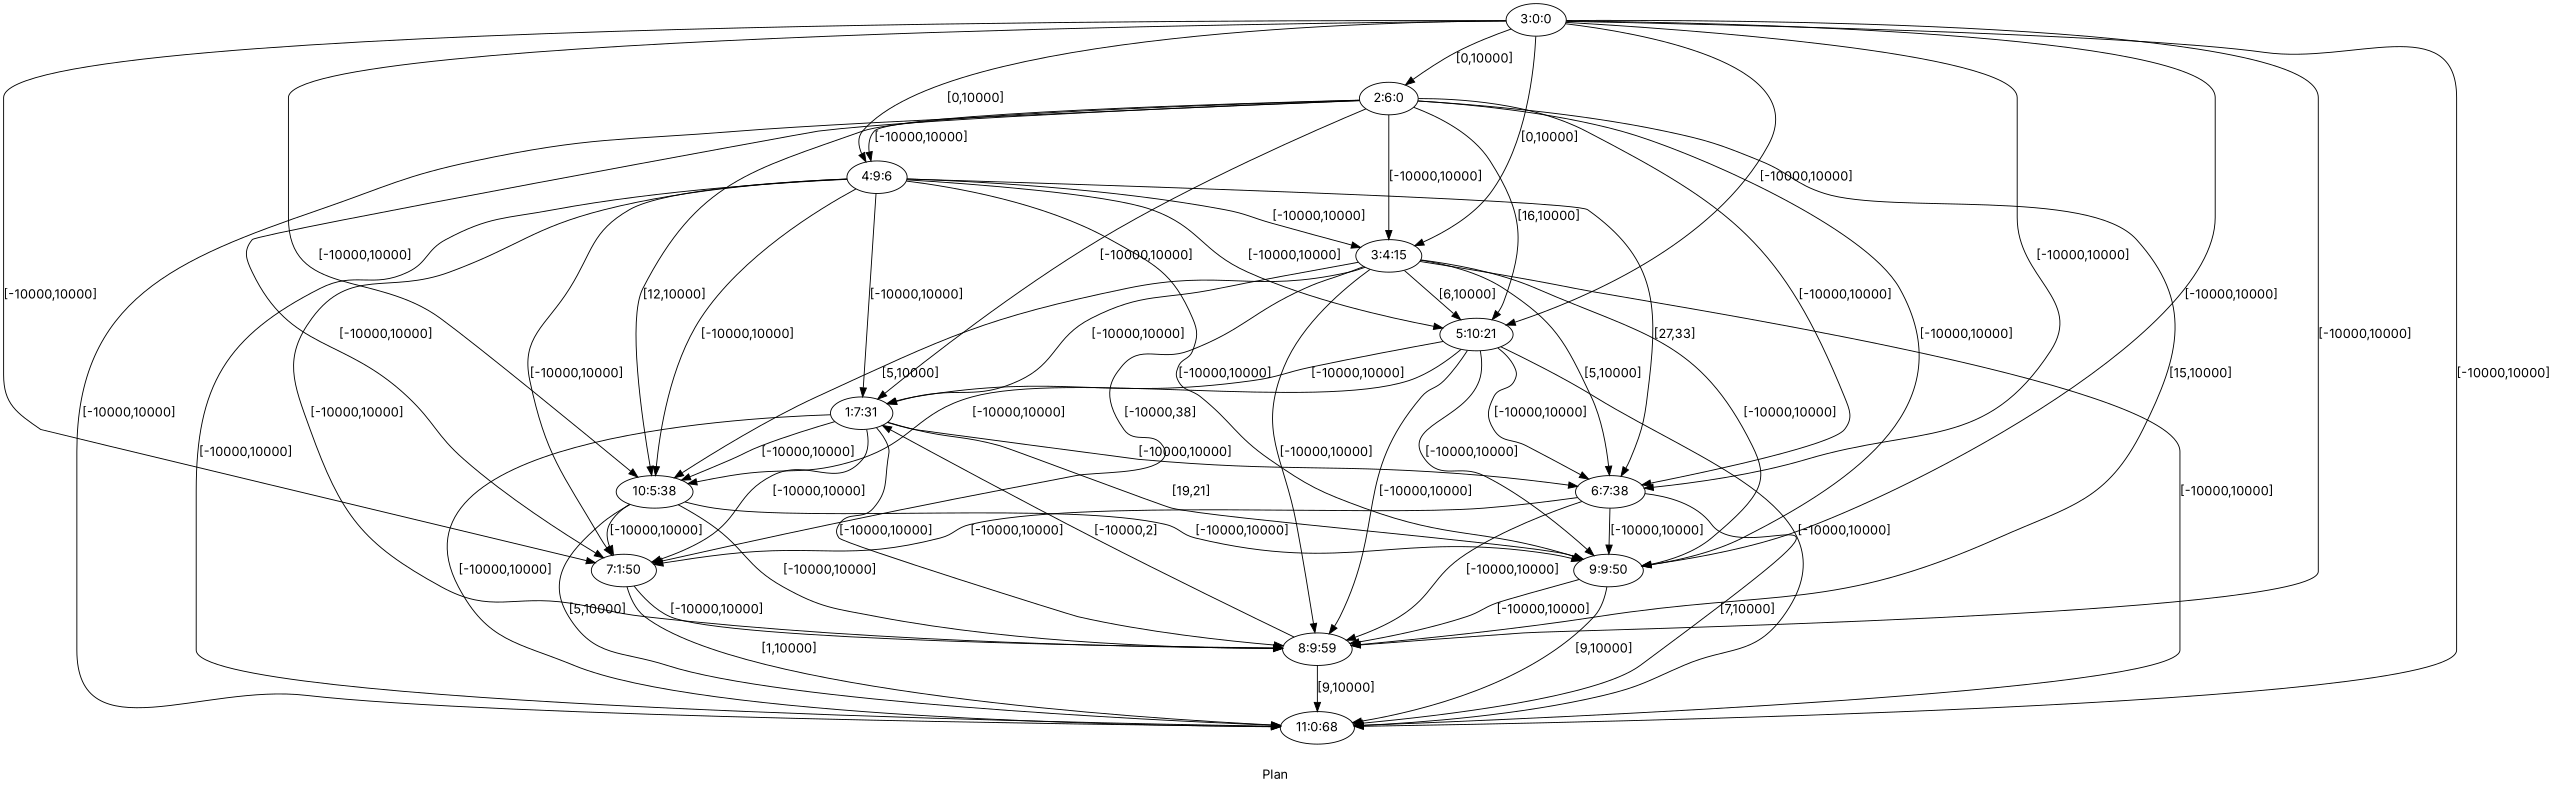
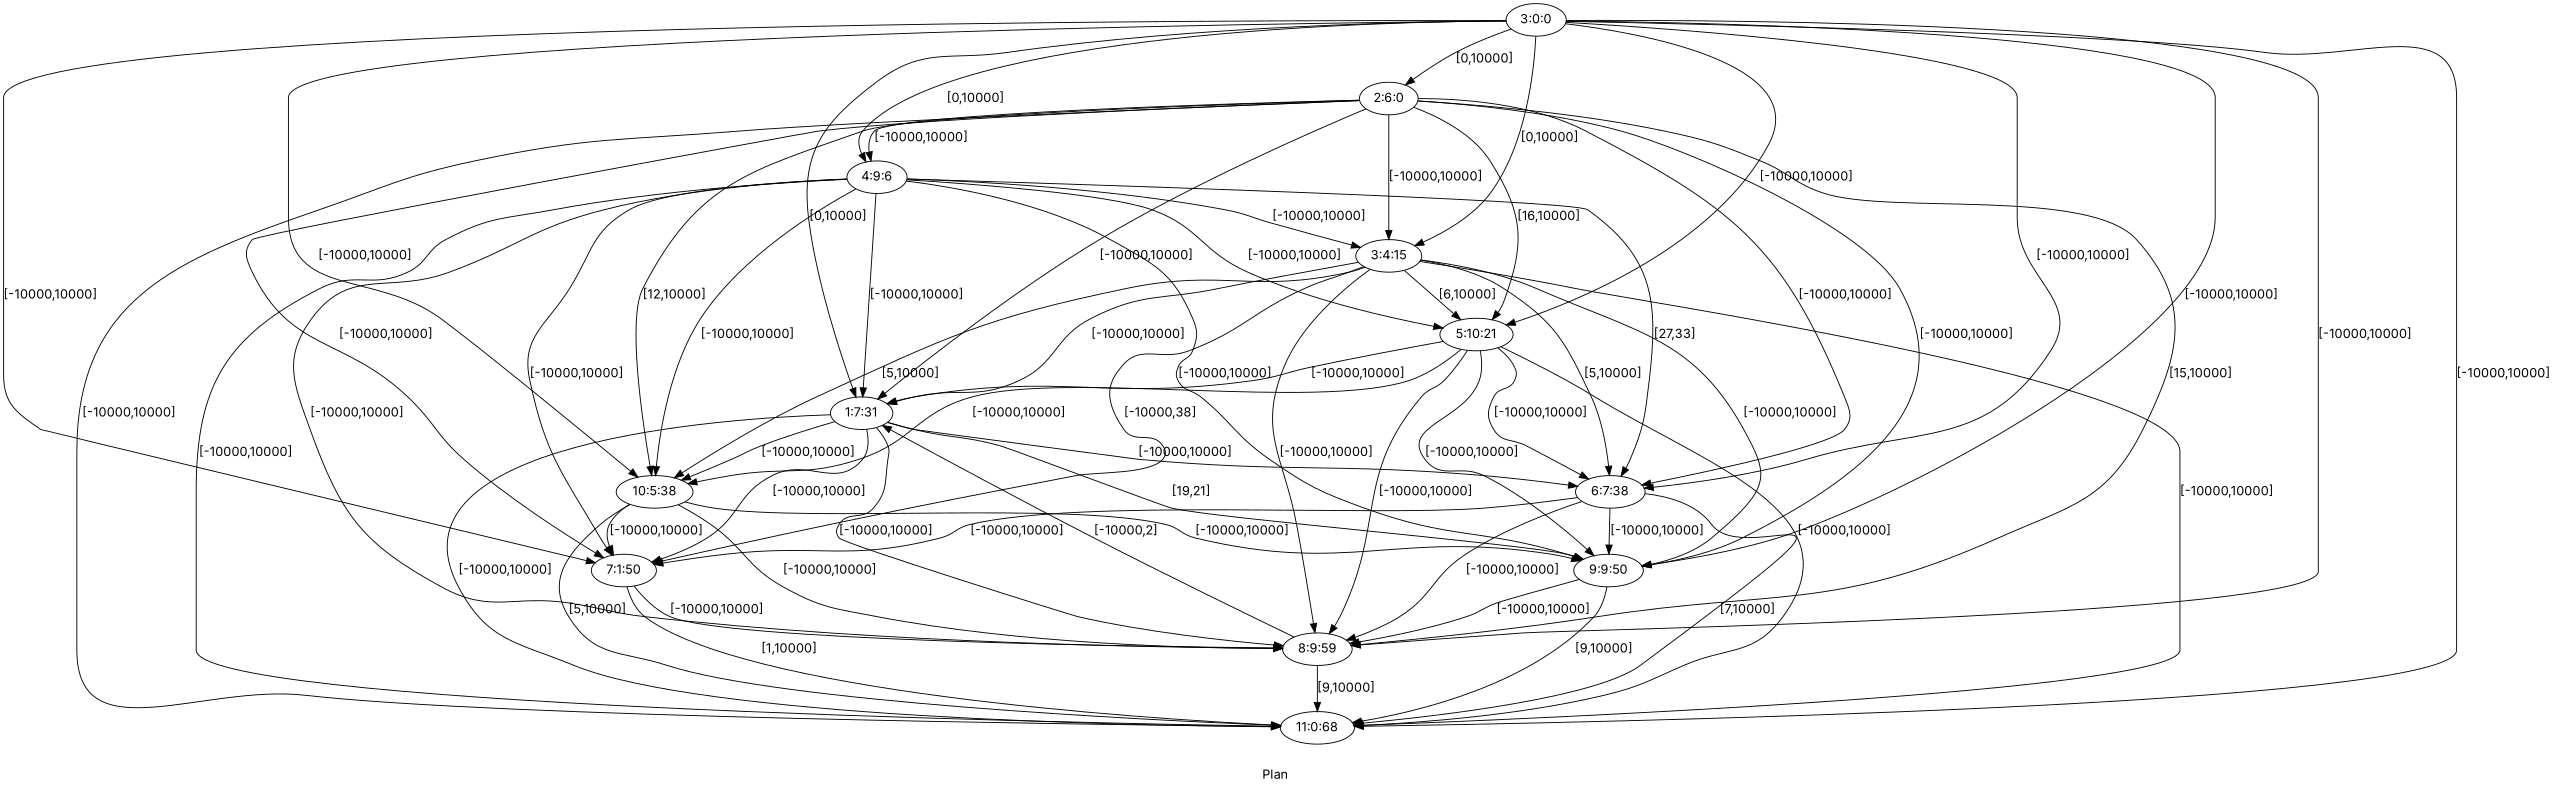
none -> (1020, 51)
